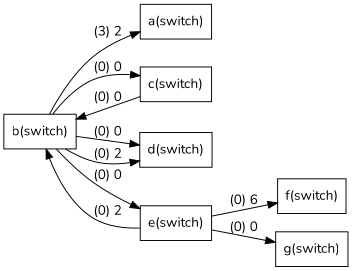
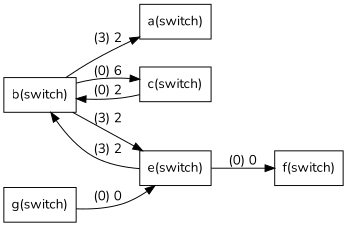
(108, 67) -> (108, 71)
(108, 97) -> (108, 91)
(176, 150) -> none
(108, 175) -> (108, 119)
(244, 200) -> (243, 161)
(108, 211) -> (108, 149)
(239, 235) -> (113, 206)
